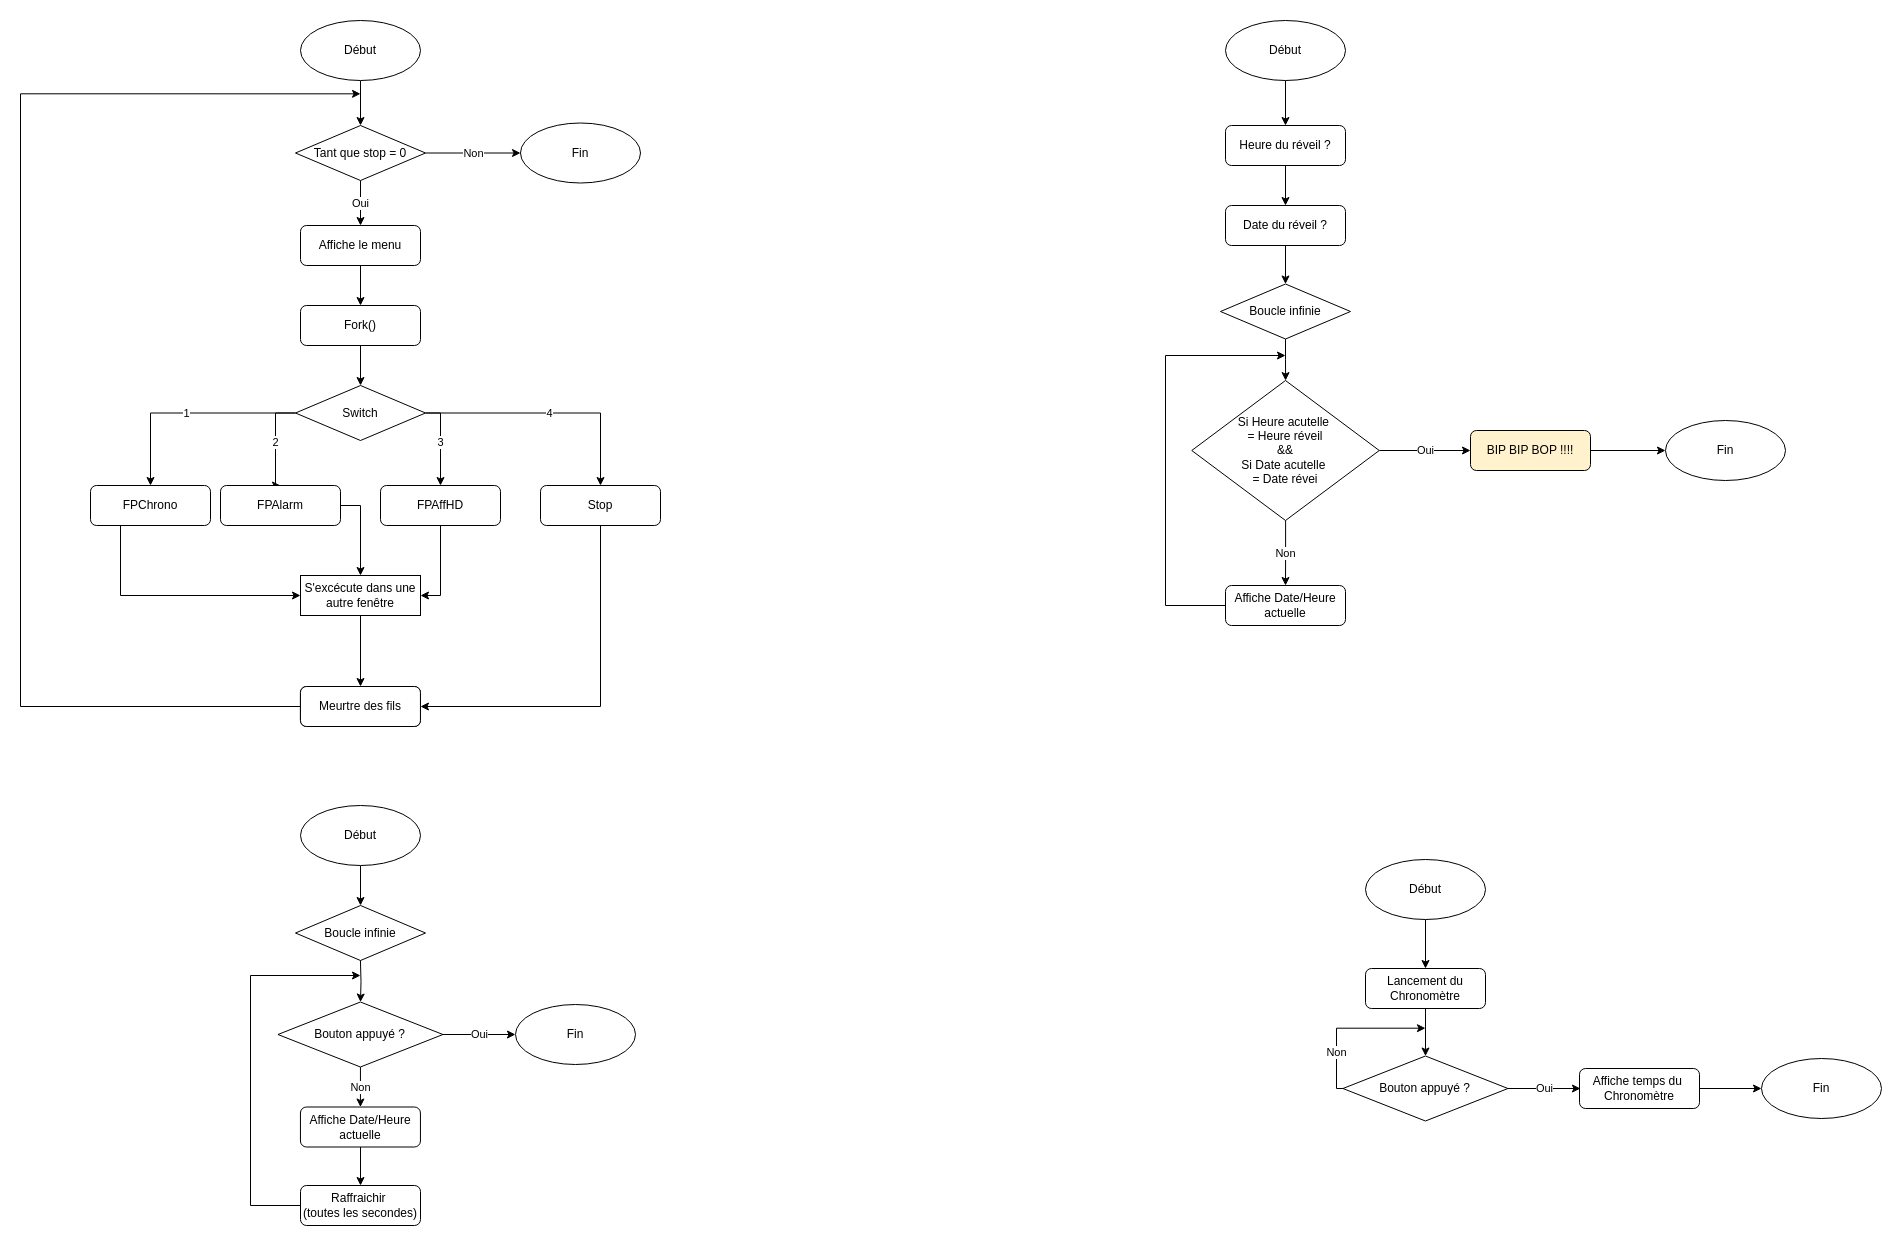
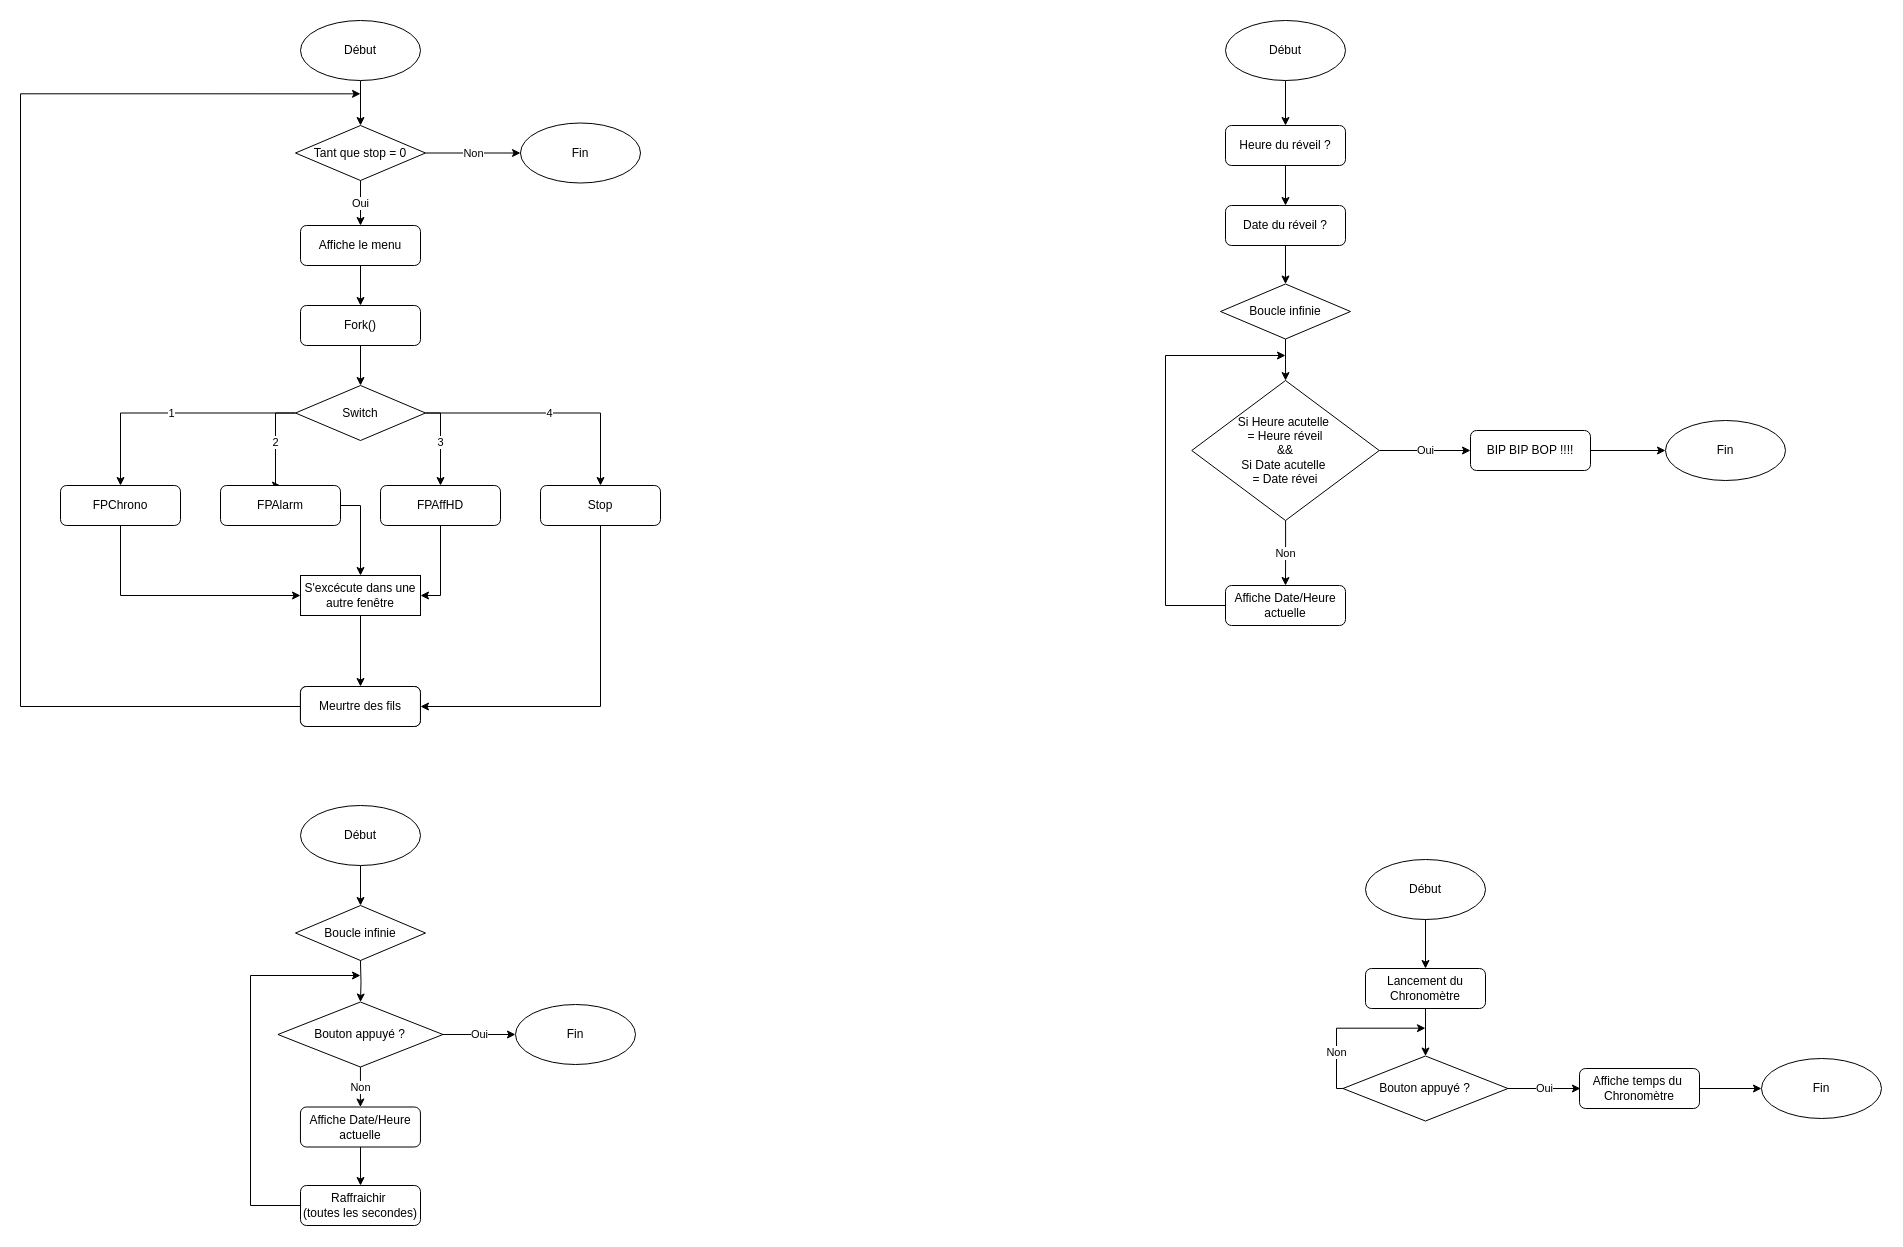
(1531, 451) -> (1531, 451)
(151, 506) -> (121, 506)
